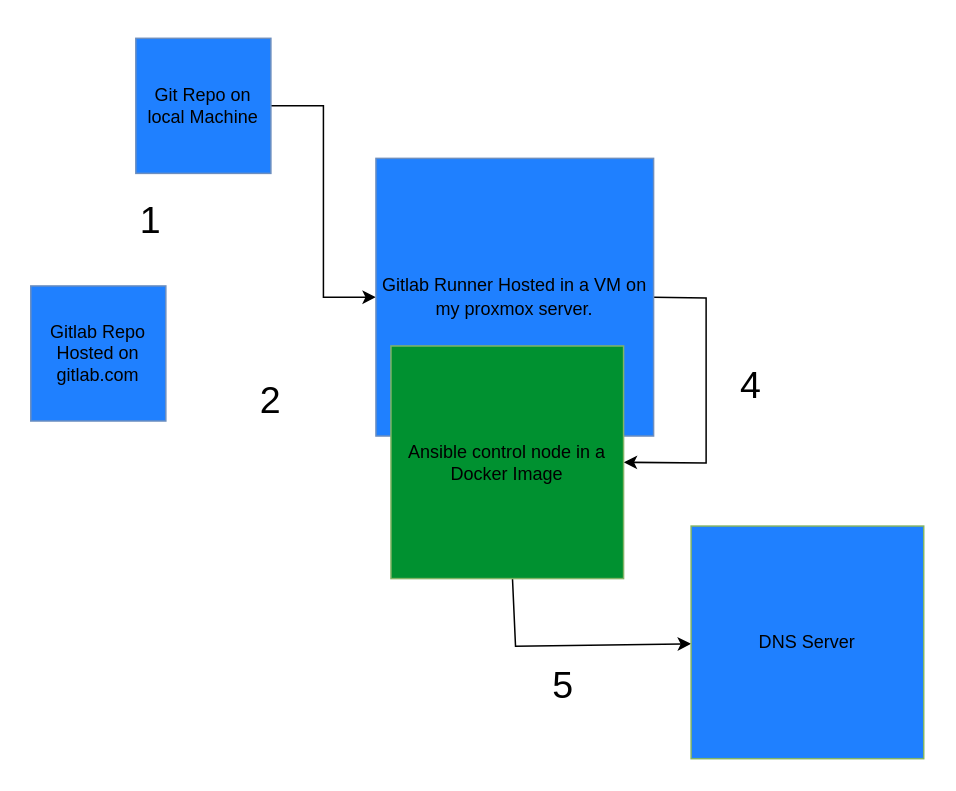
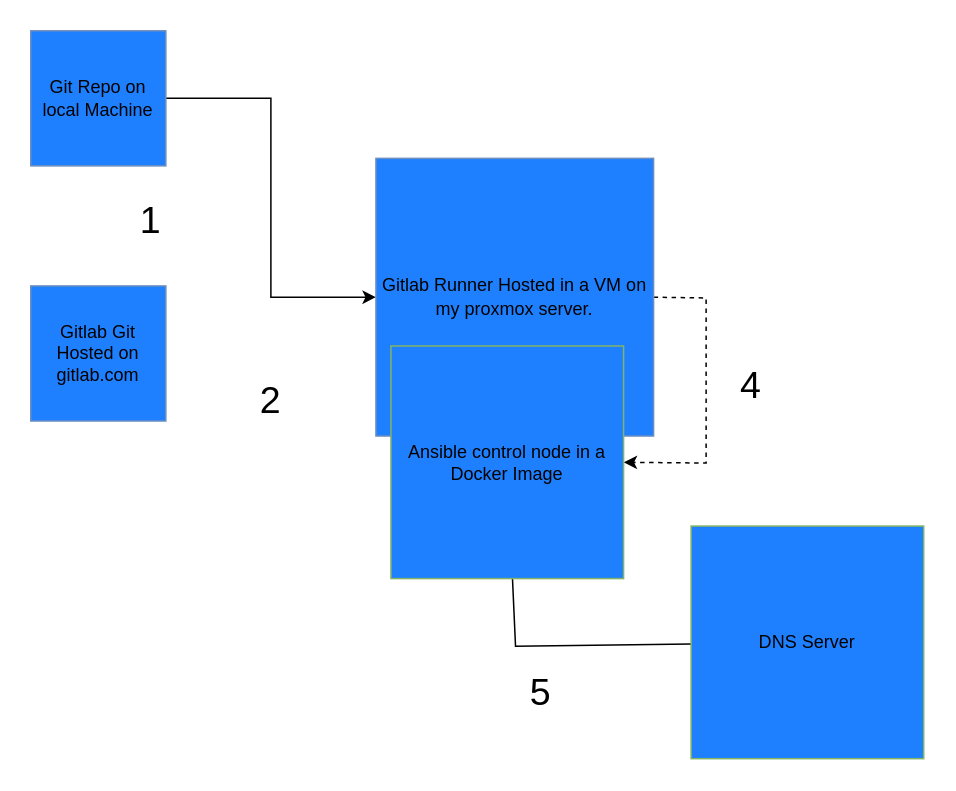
(203, 106) -> (98, 98)
(98, 353) -> (98, 353)
(706, 390) -> (706, 390)
(507, 462) -> (507, 462)
(679, 644) -> (684, 644)
(563, 683) -> (541, 691)
